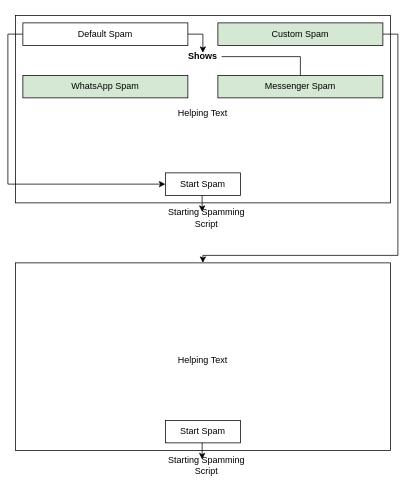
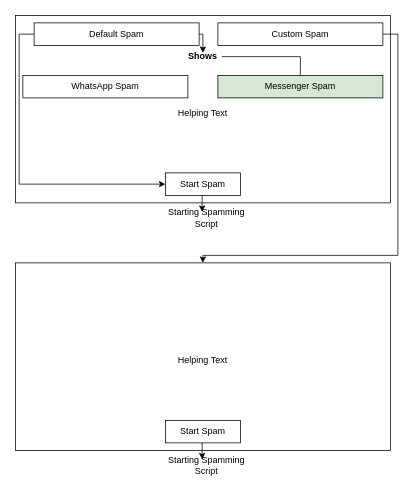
(105, 34) -> (117, 34)
(300, 34) -> (300, 34)
(105, 87) -> (105, 87)
